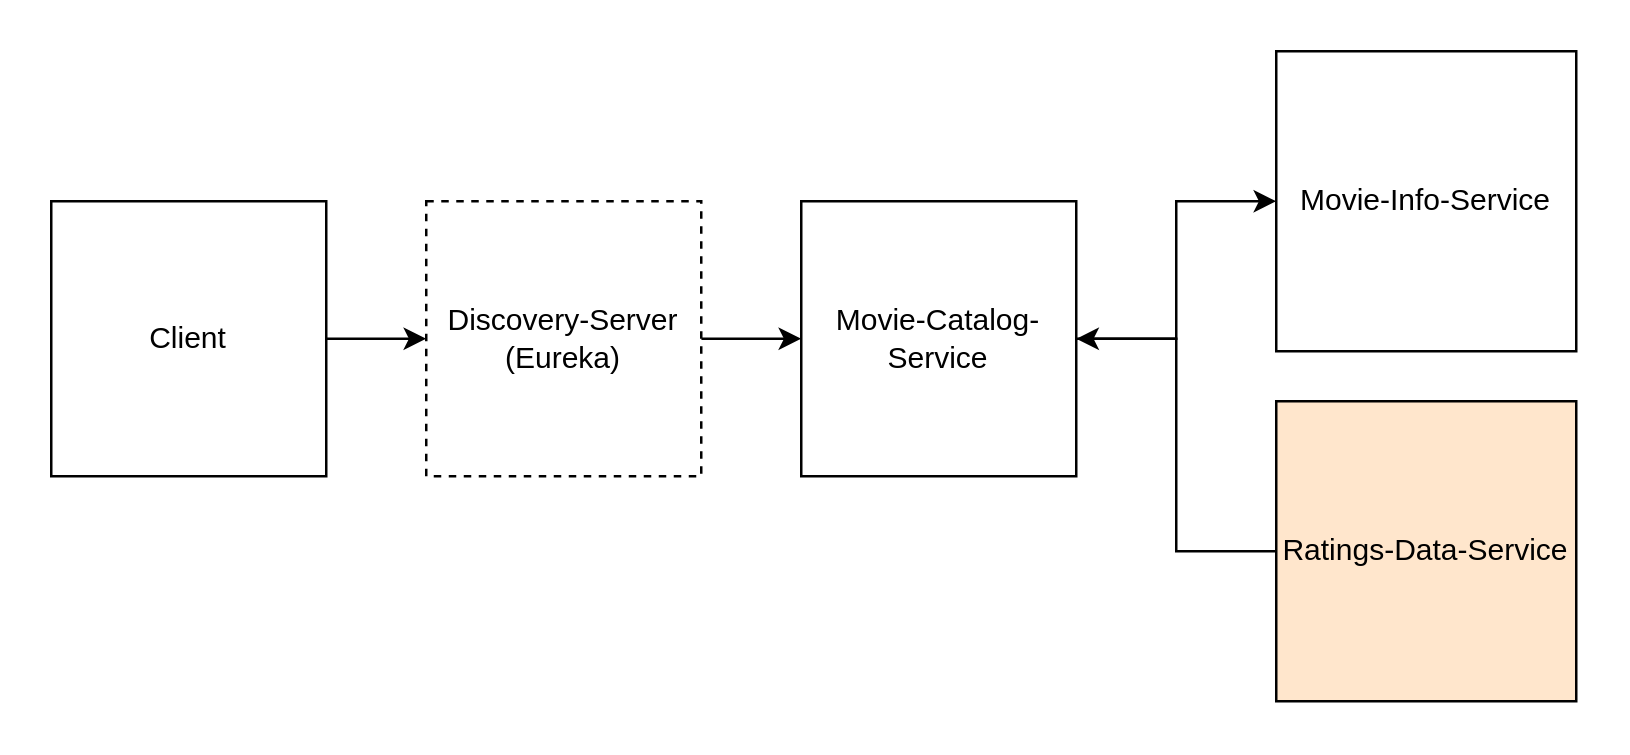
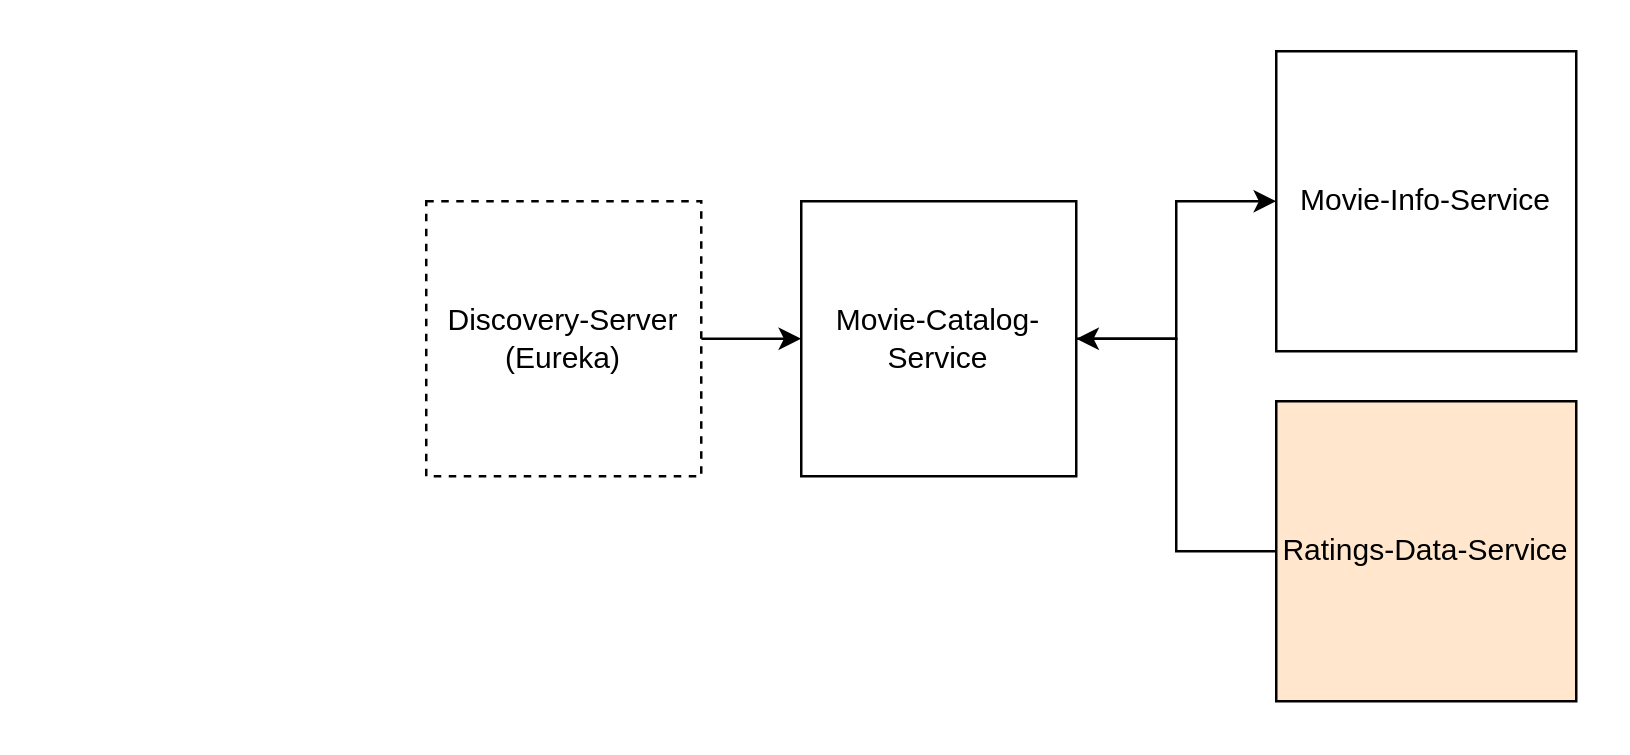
(189, 339) -> none
(368, 339) -> none
